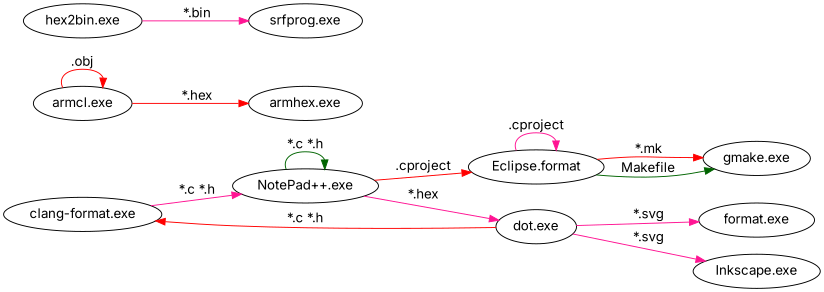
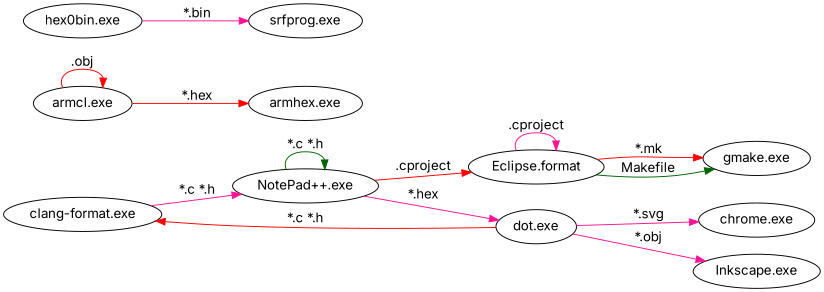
(83, 21) -> (83, 21)
(757, 220) -> (757, 220)
(649, 238) -> (649, 238)
